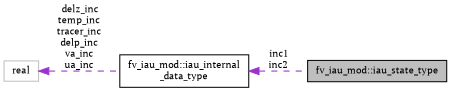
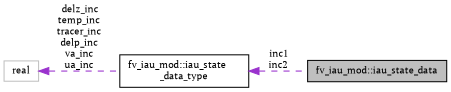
(184, 71) -> (184, 71)
(377, 71) -> (377, 71)
